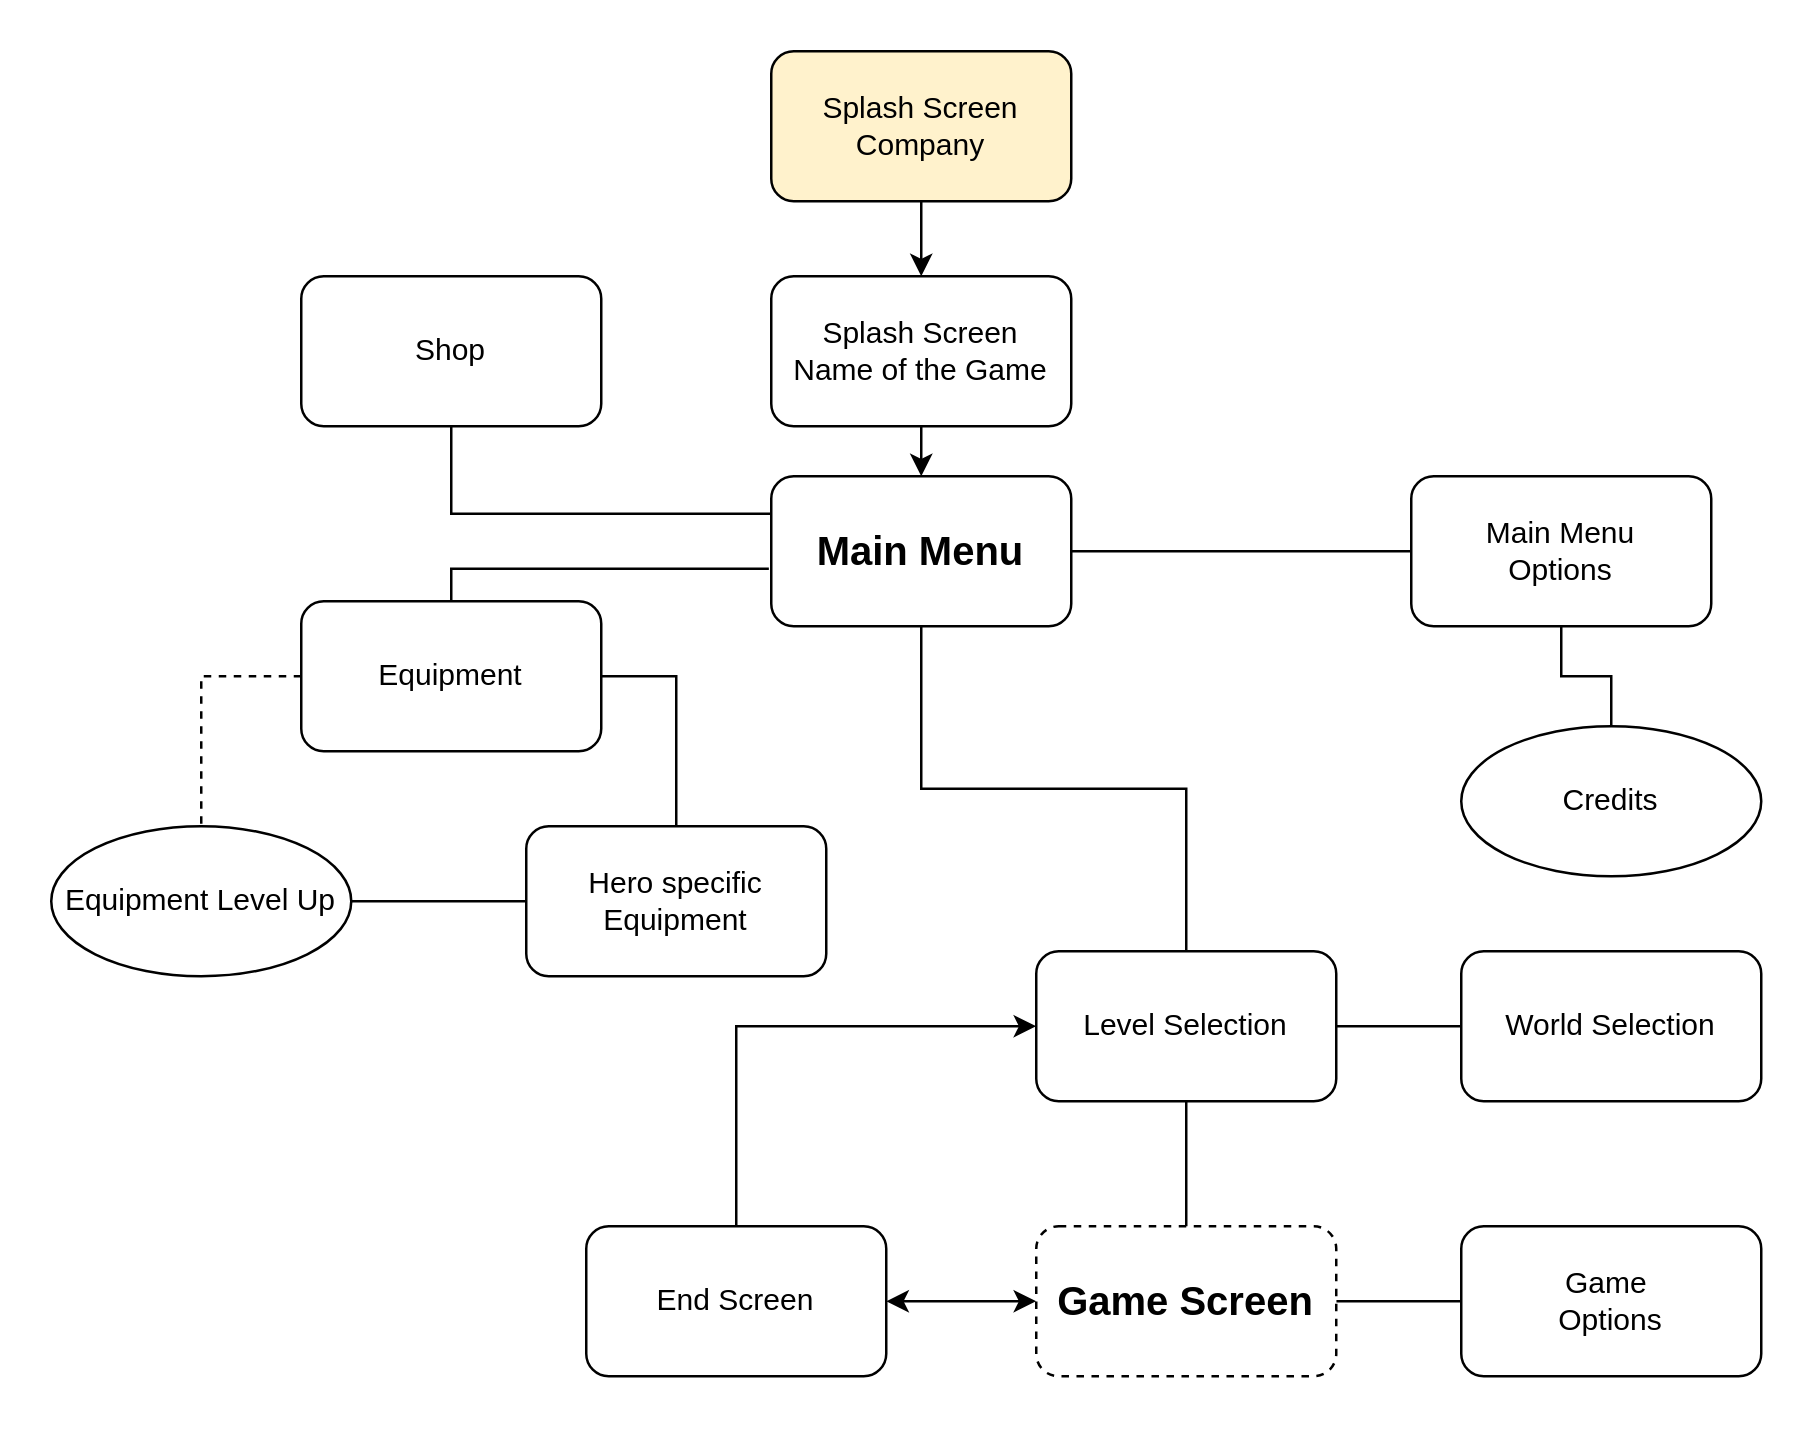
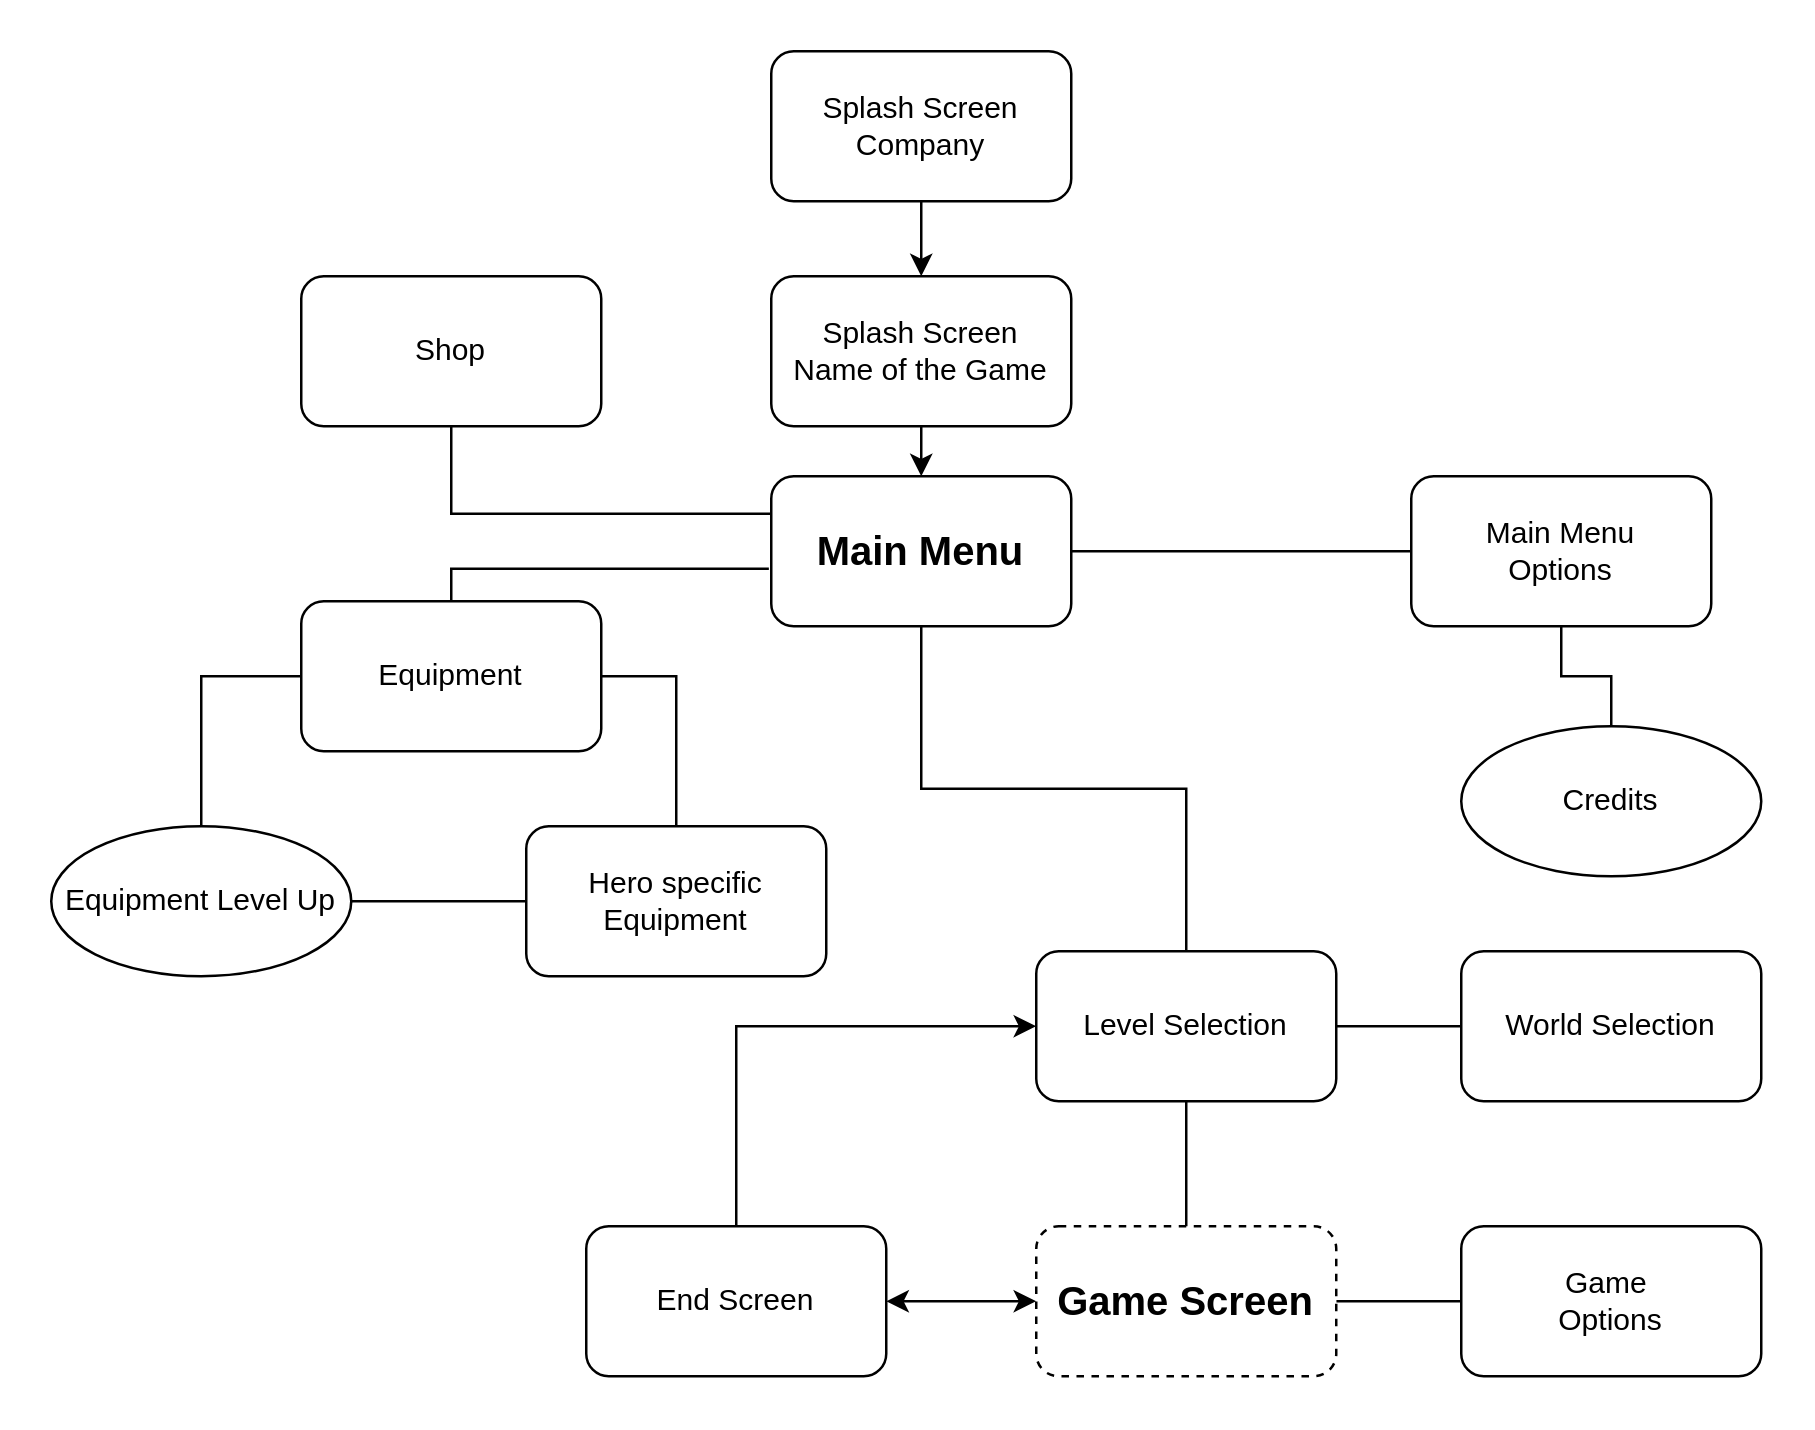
(921, 126) -> (921, 126)
(201, 704) -> (201, 704)
